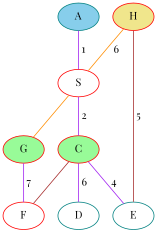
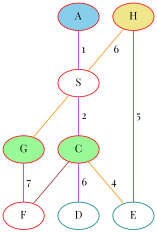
(79, 17) -> (79, 17)
(106, 183) -> (106, 183)
